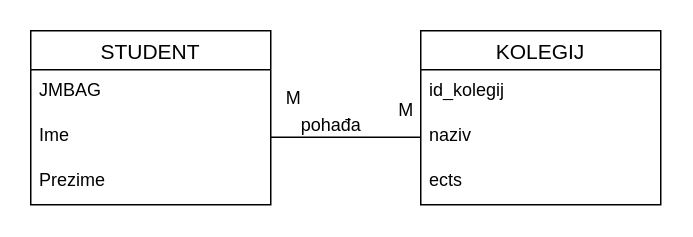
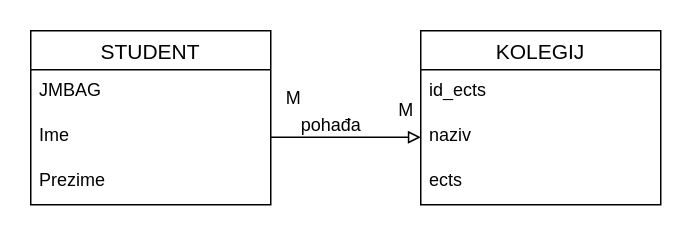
(473, 91) -> (463, 91)
(412, 137) -> (407, 137)
